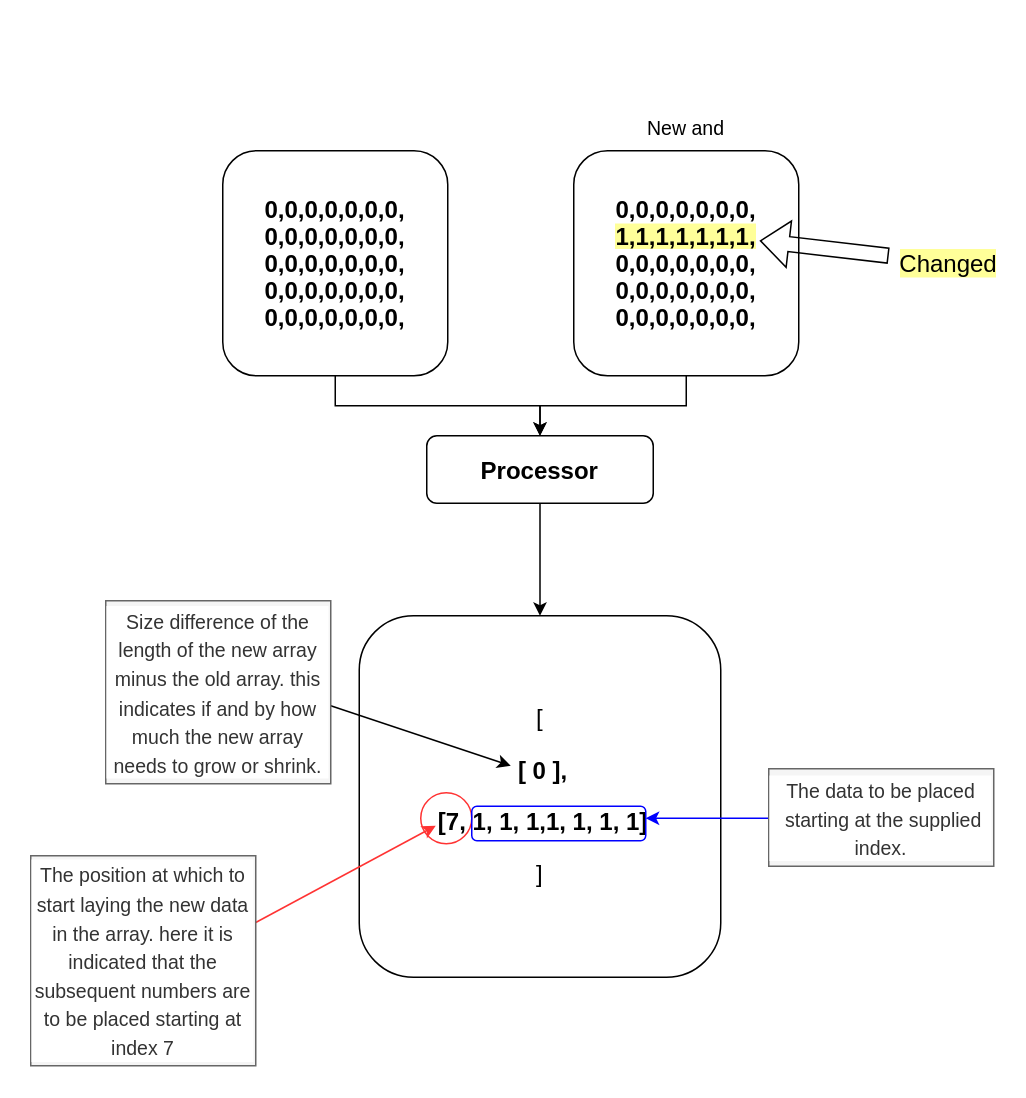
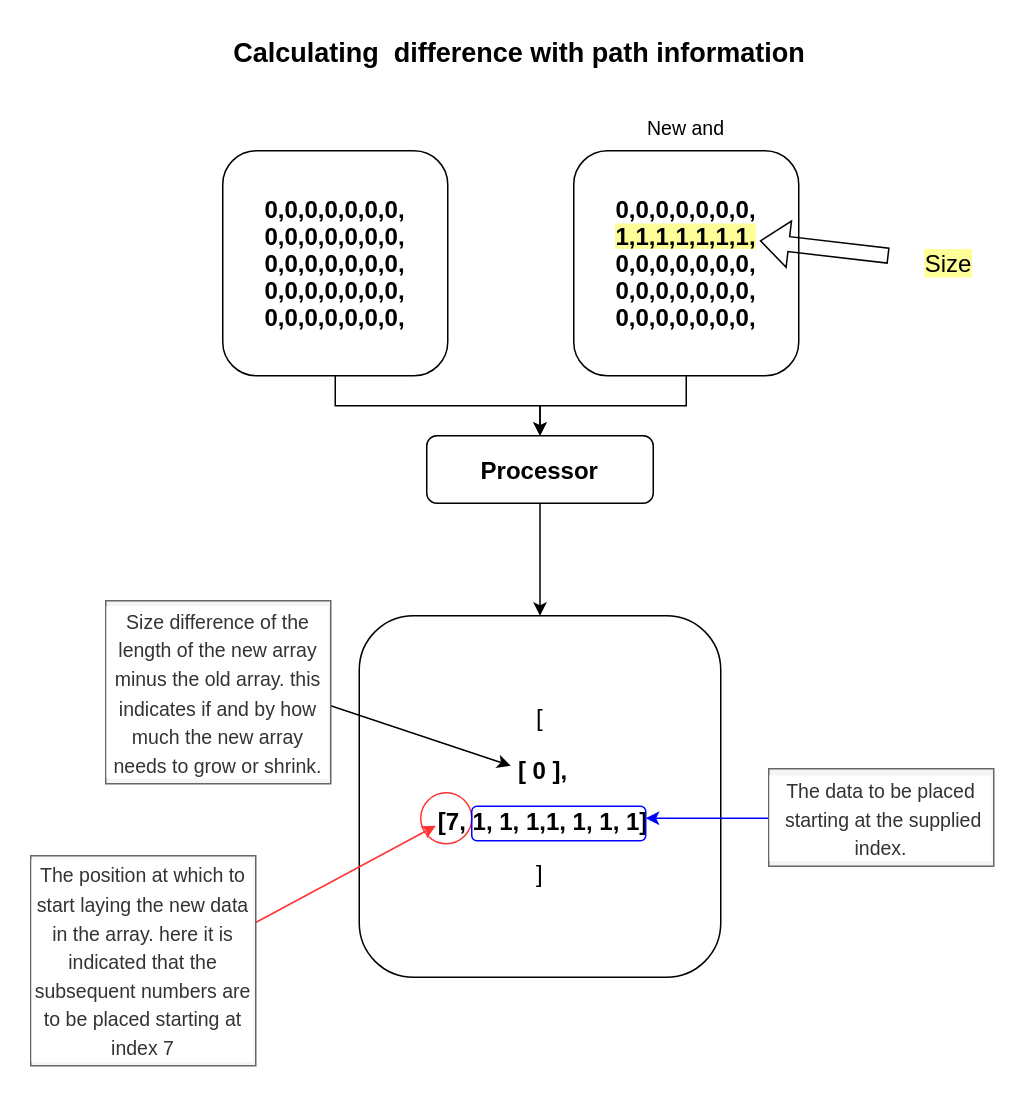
none -> (520, 53)
(949, 263) -> (949, 263)
